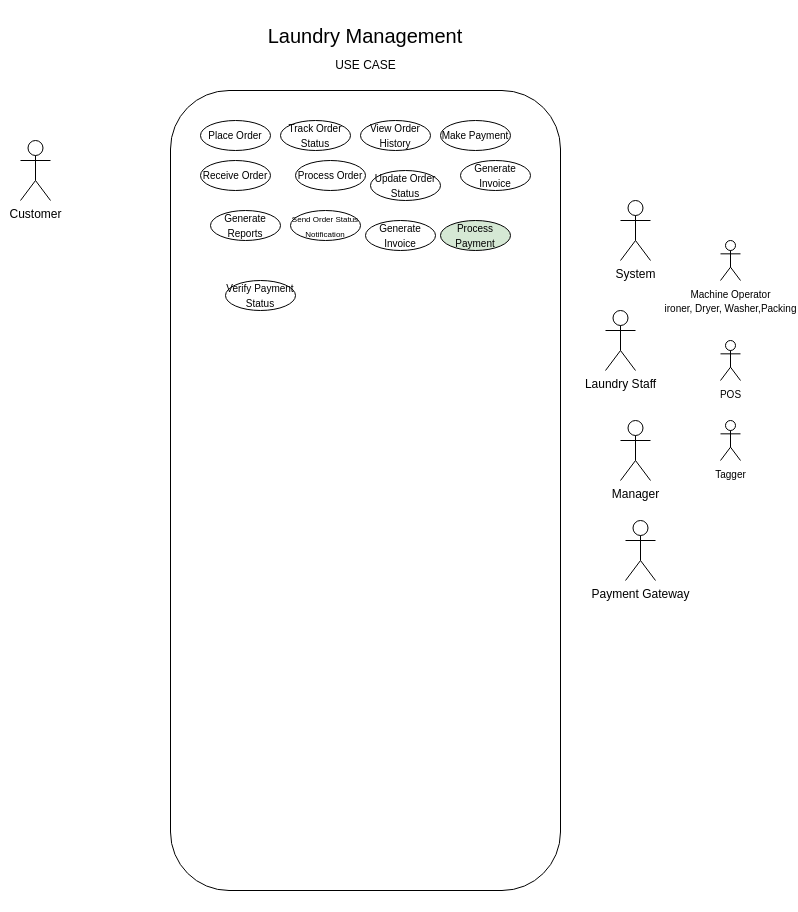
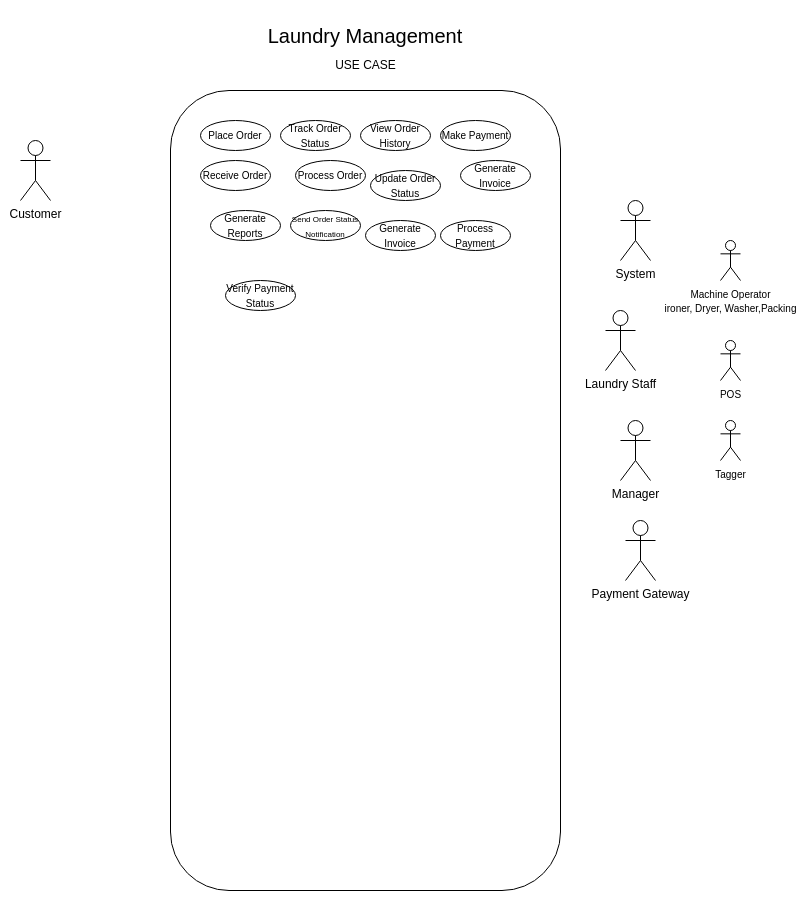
(476, 236) -> (476, 236)
